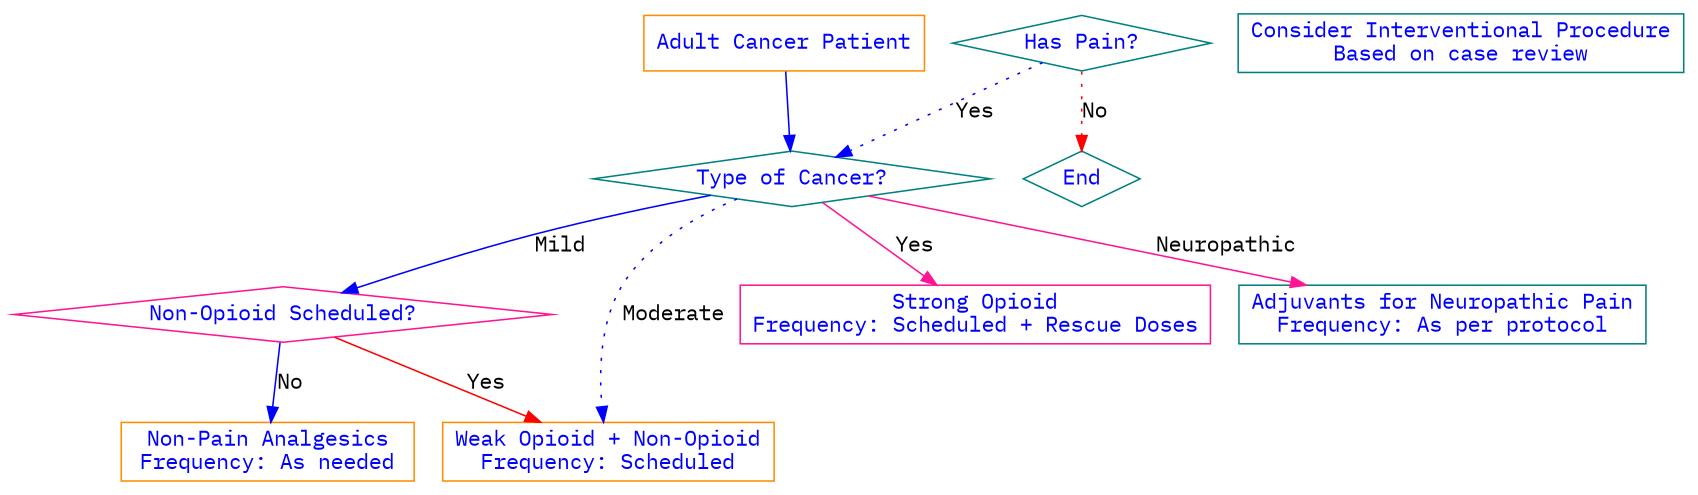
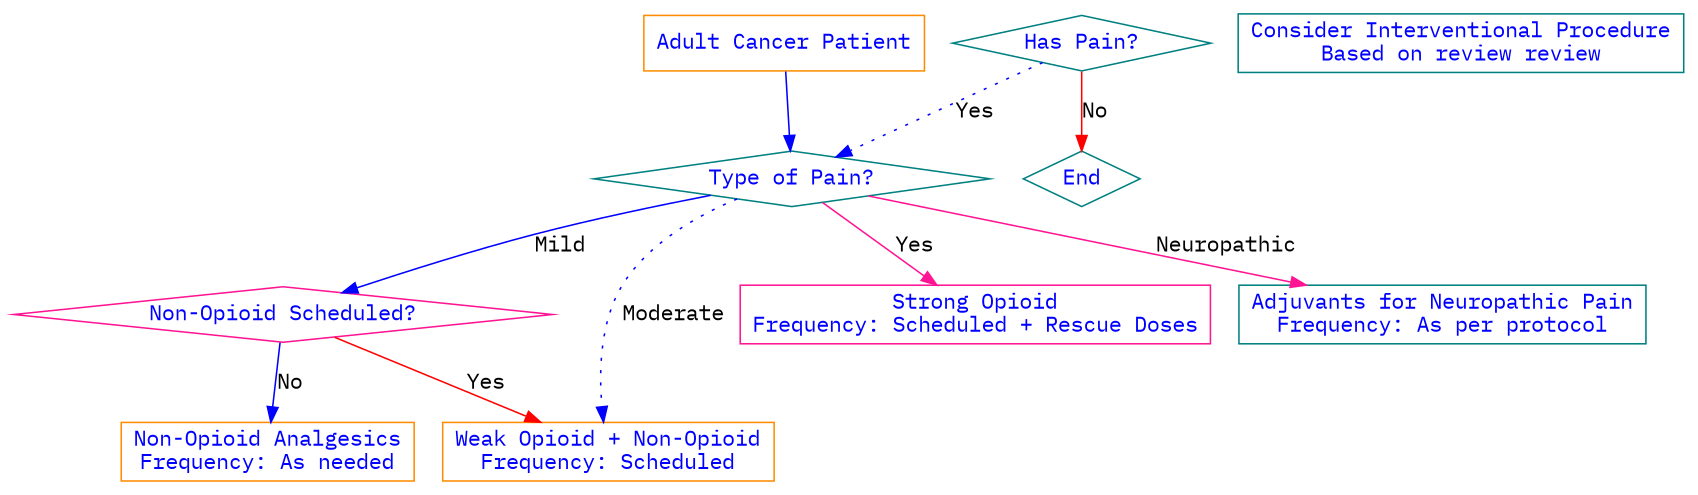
(1461, 43) -> (1461, 43)
(1082, 103) -> (1082, 103)
(792, 179) -> (792, 179)
(268, 452) -> (268, 452)
